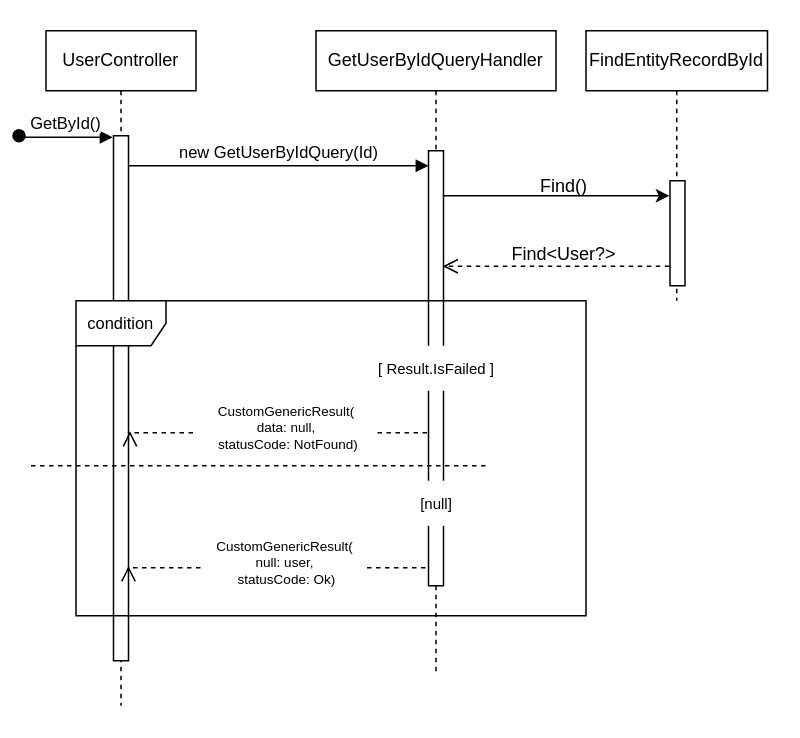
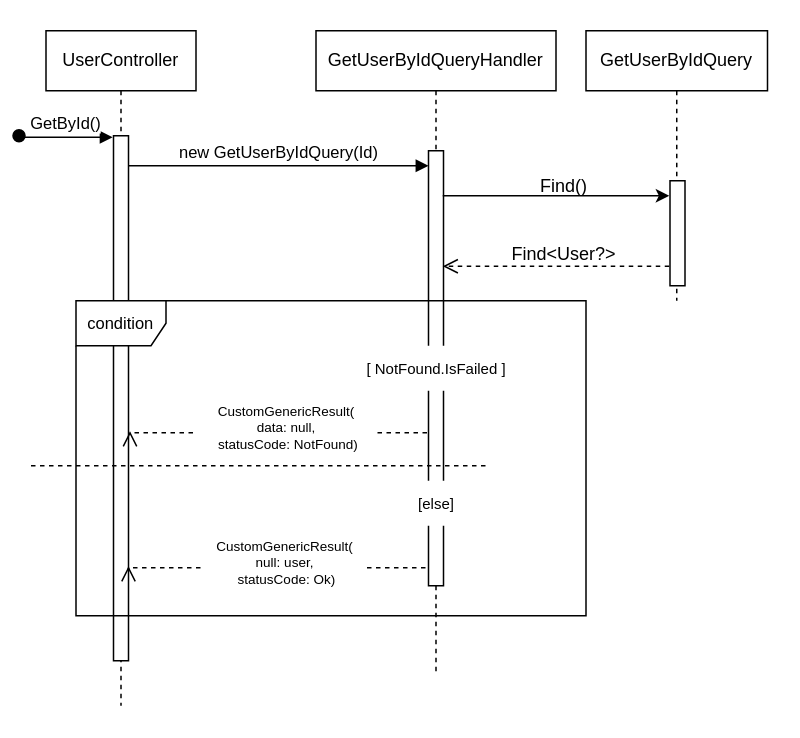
(677, 61) -> (677, 61)
(437, 368) -> (437, 368)
(437, 503) -> (437, 503)
